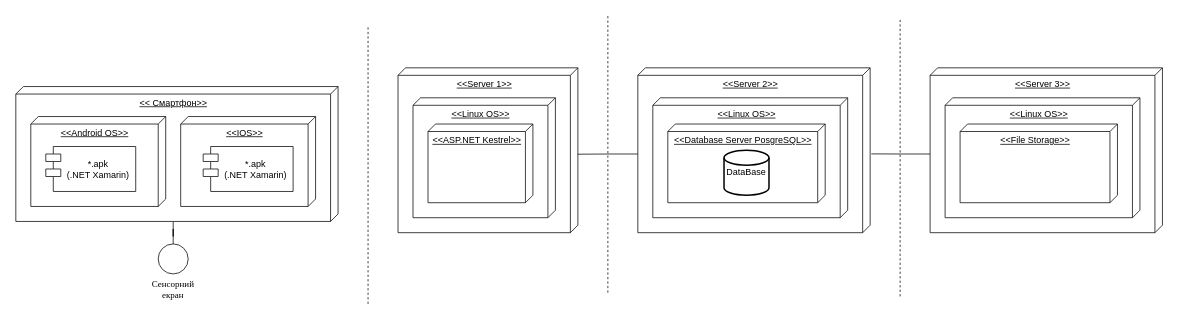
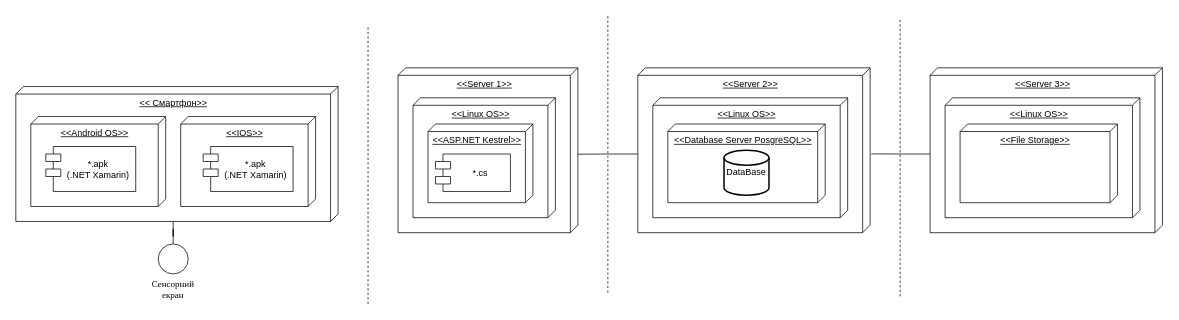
none -> (473, 173)
